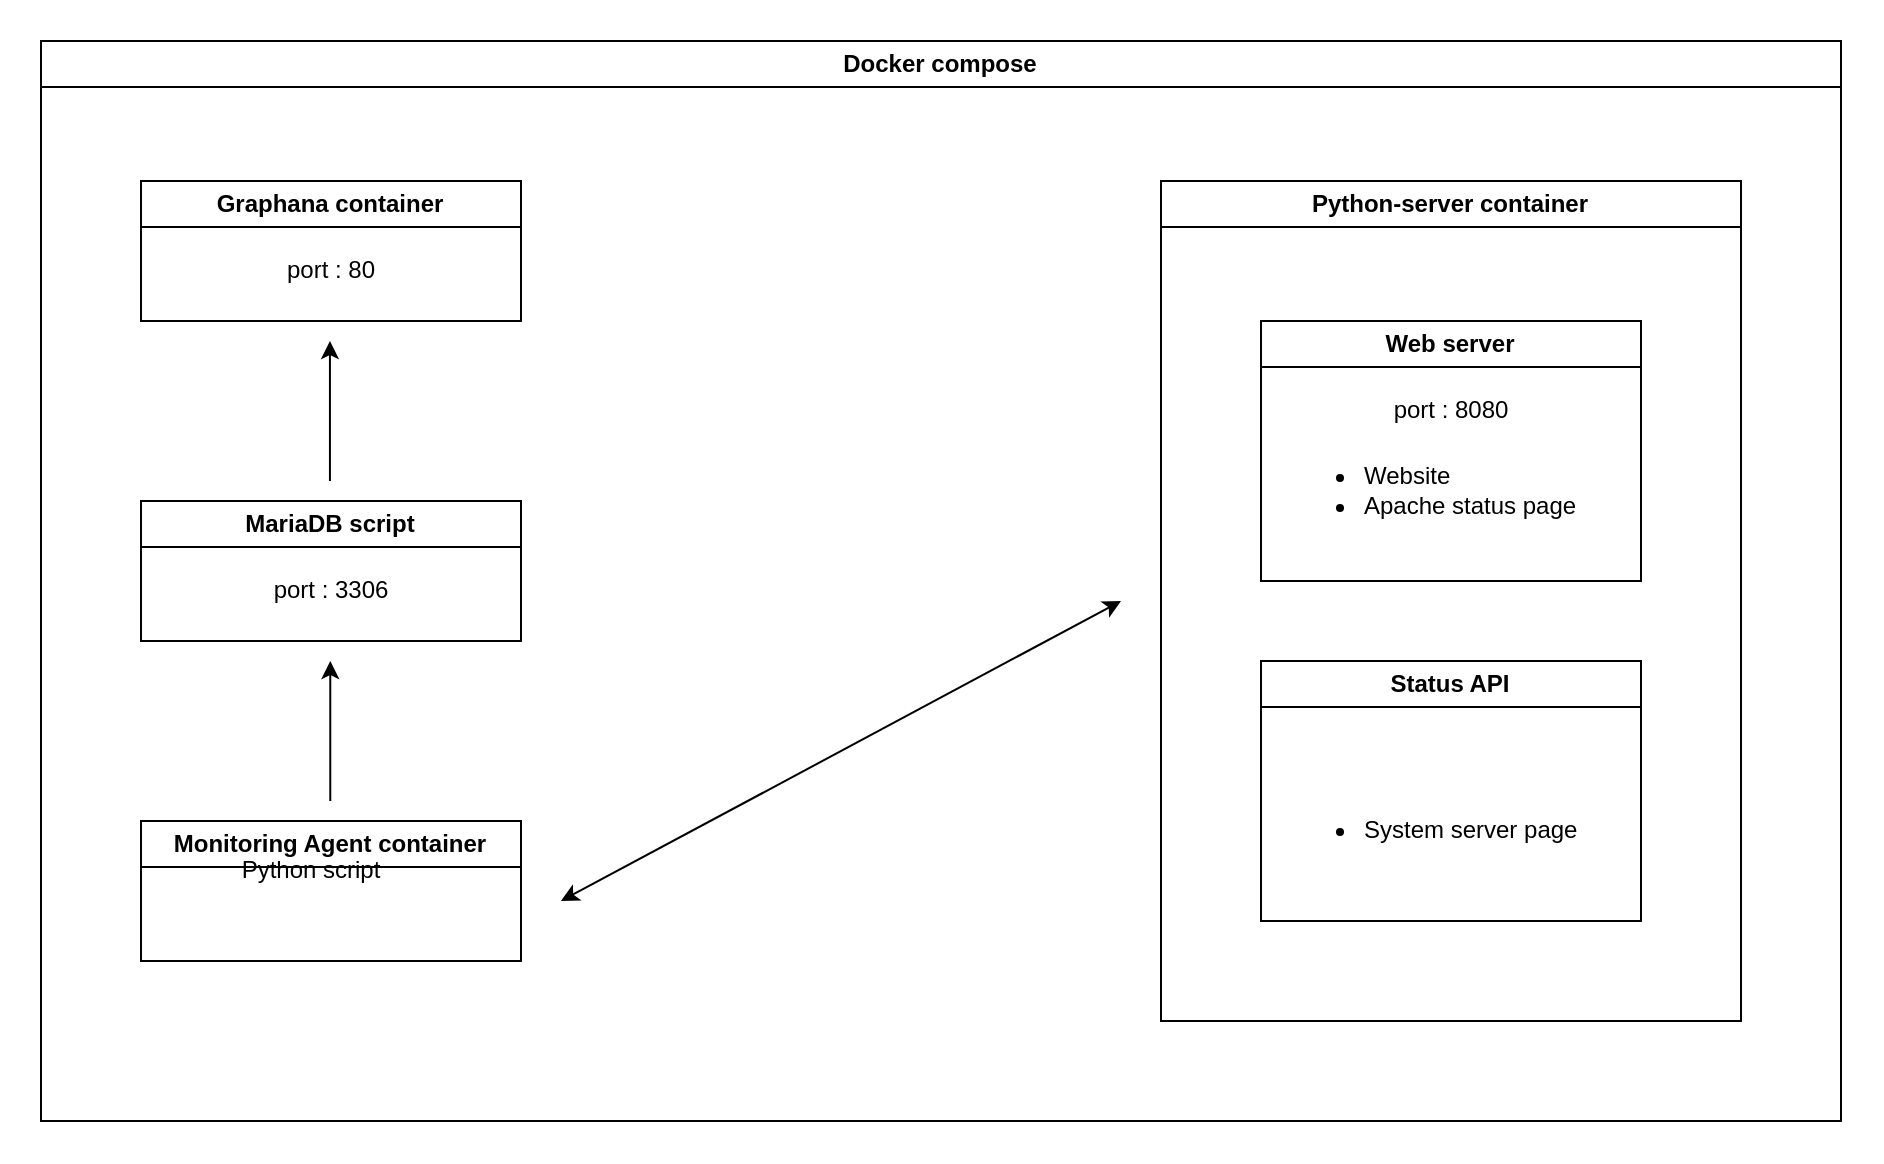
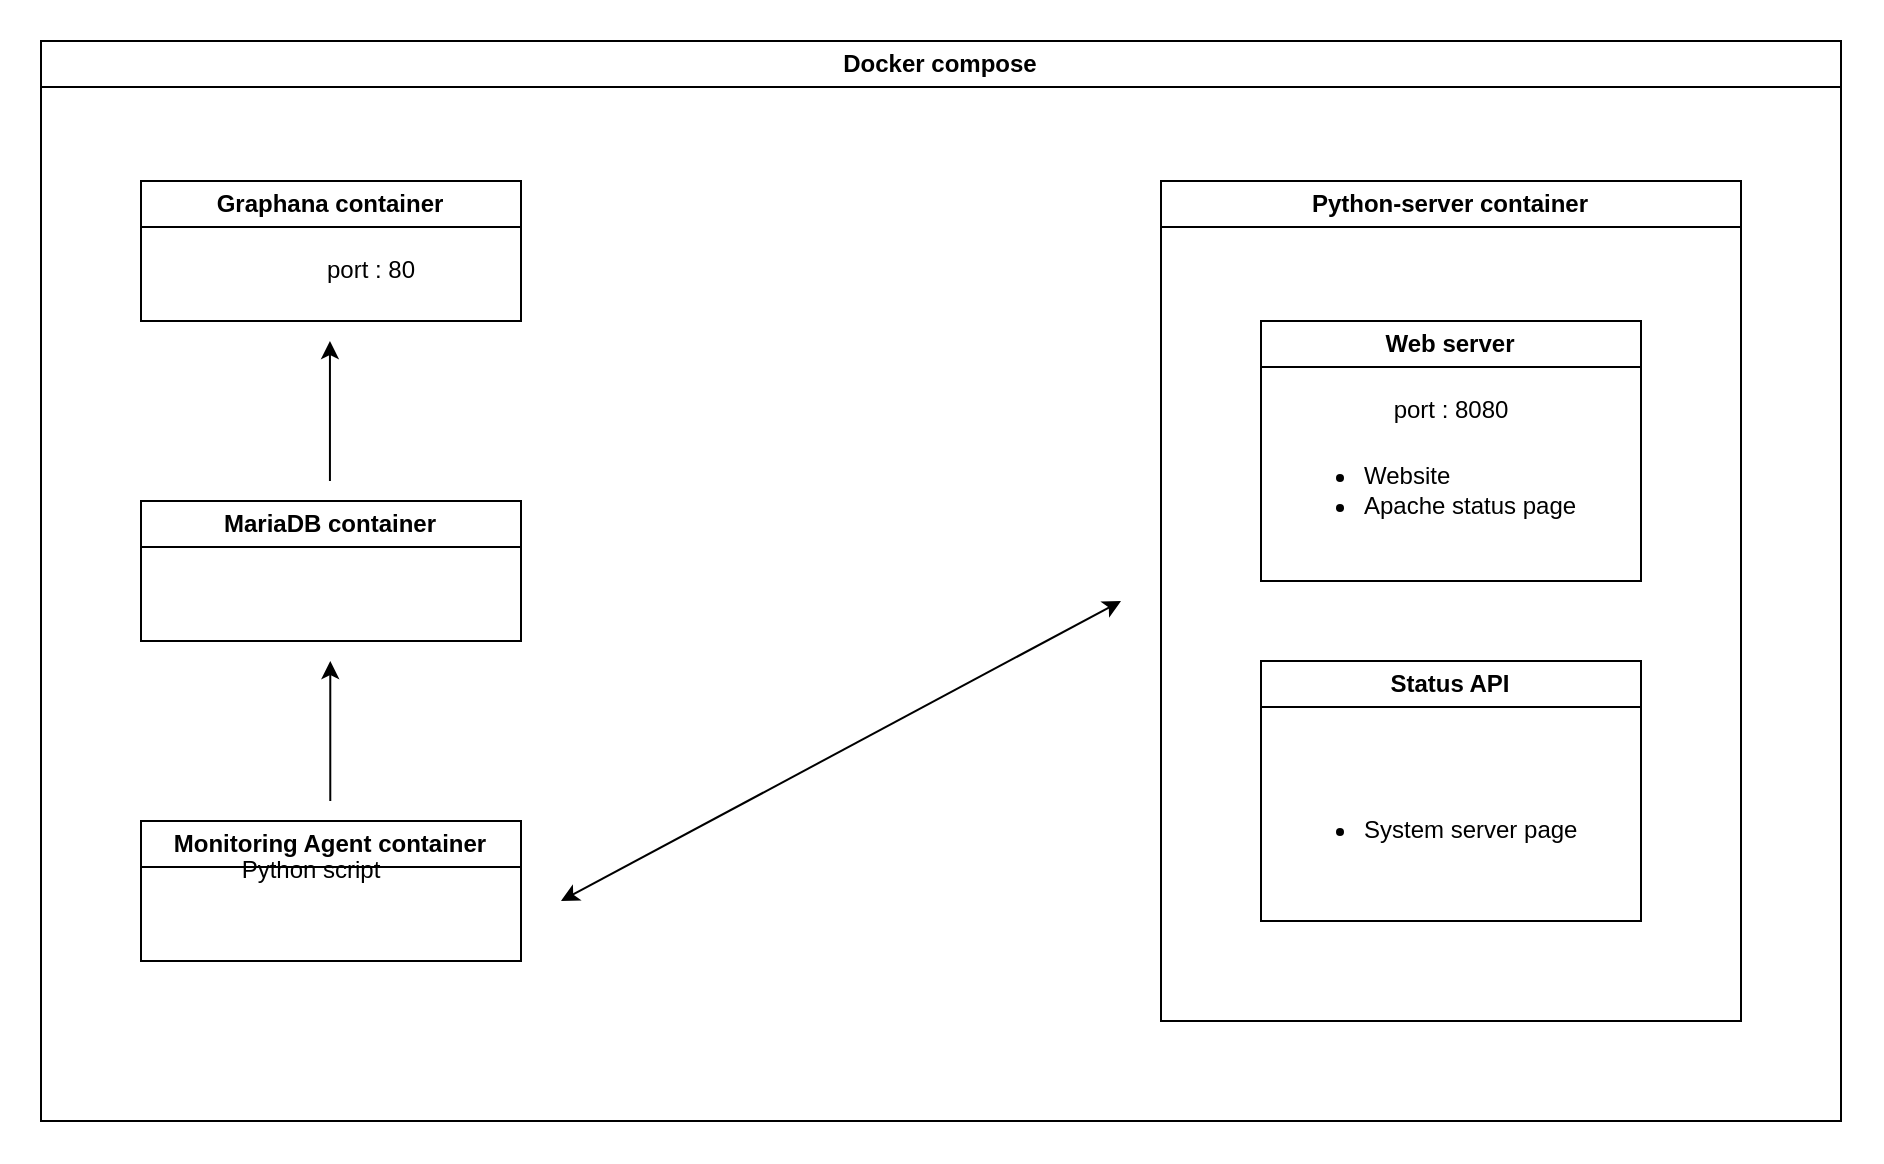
(331, 271) -> (371, 271)
(331, 525) -> (331, 525)
(331, 591) -> none
